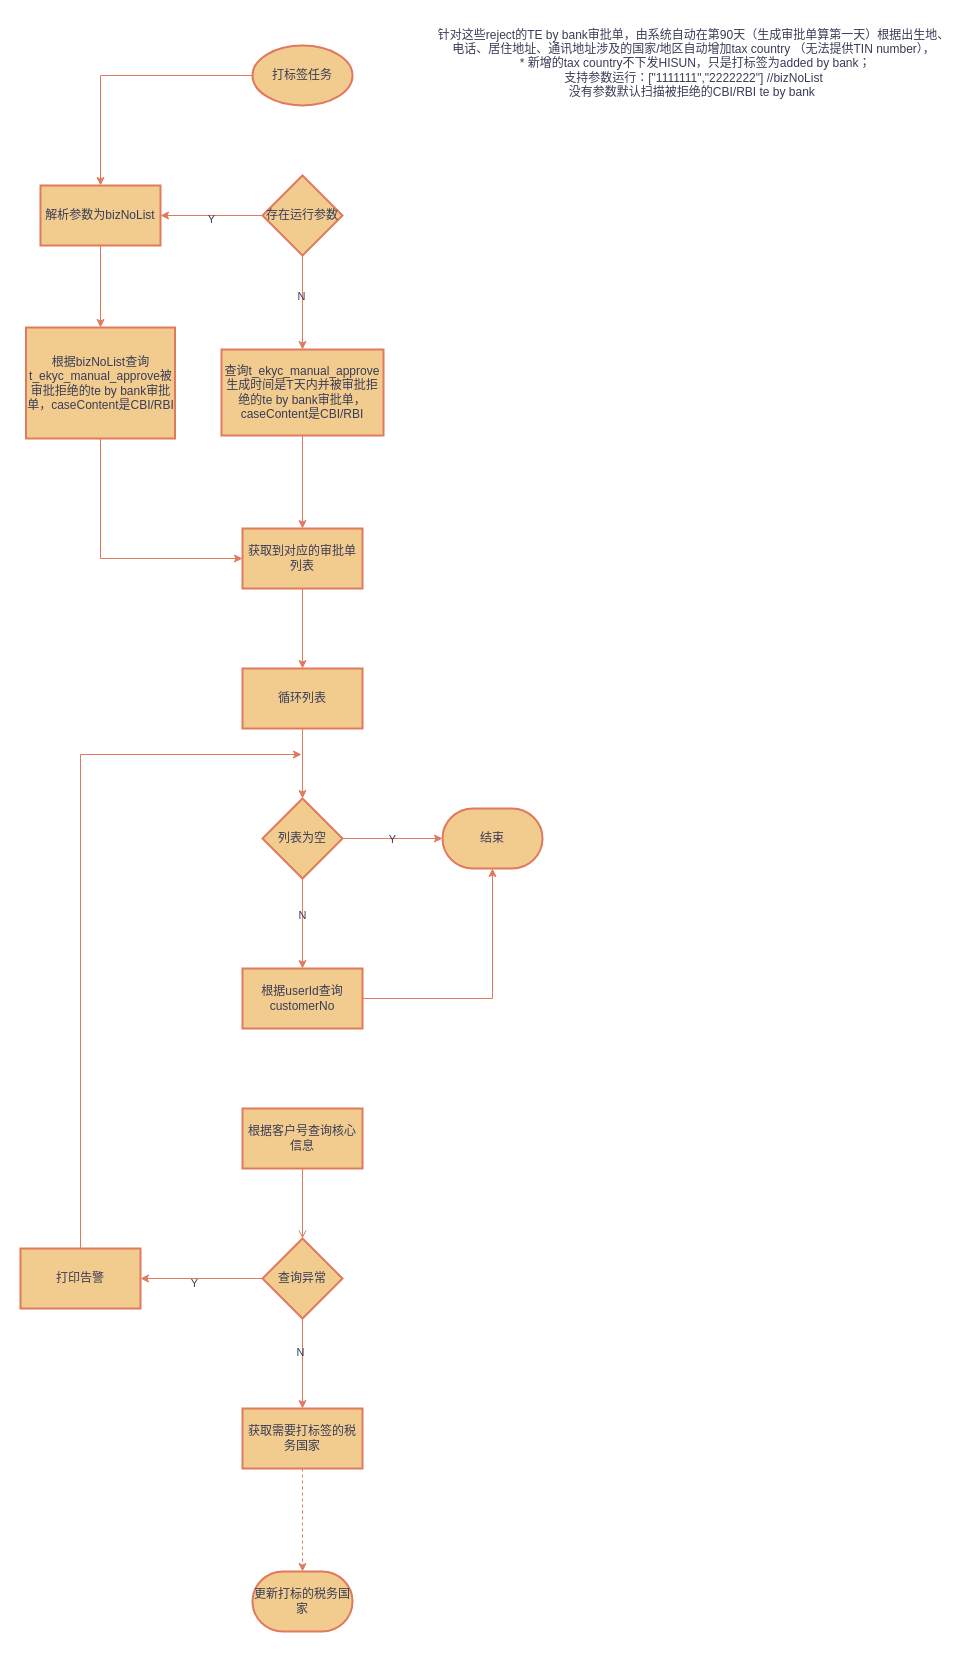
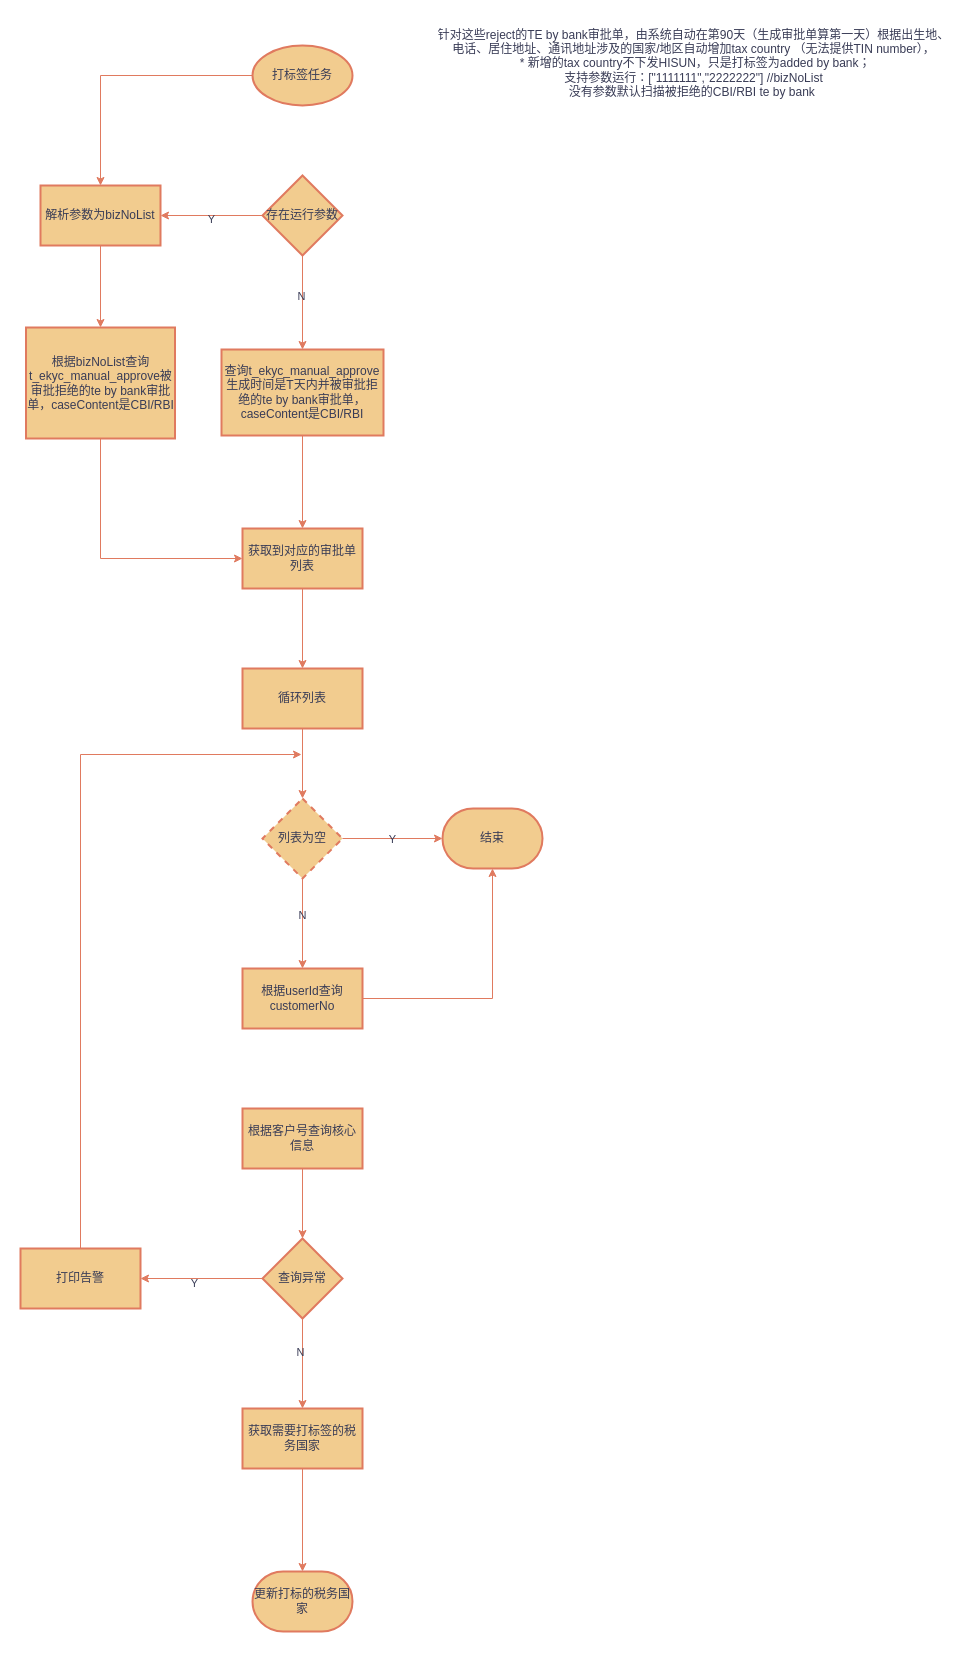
(303, 839) -> (303, 839)
(303, 1232) -> (303, 1230)
(303, 1517) -> (303, 1517)
